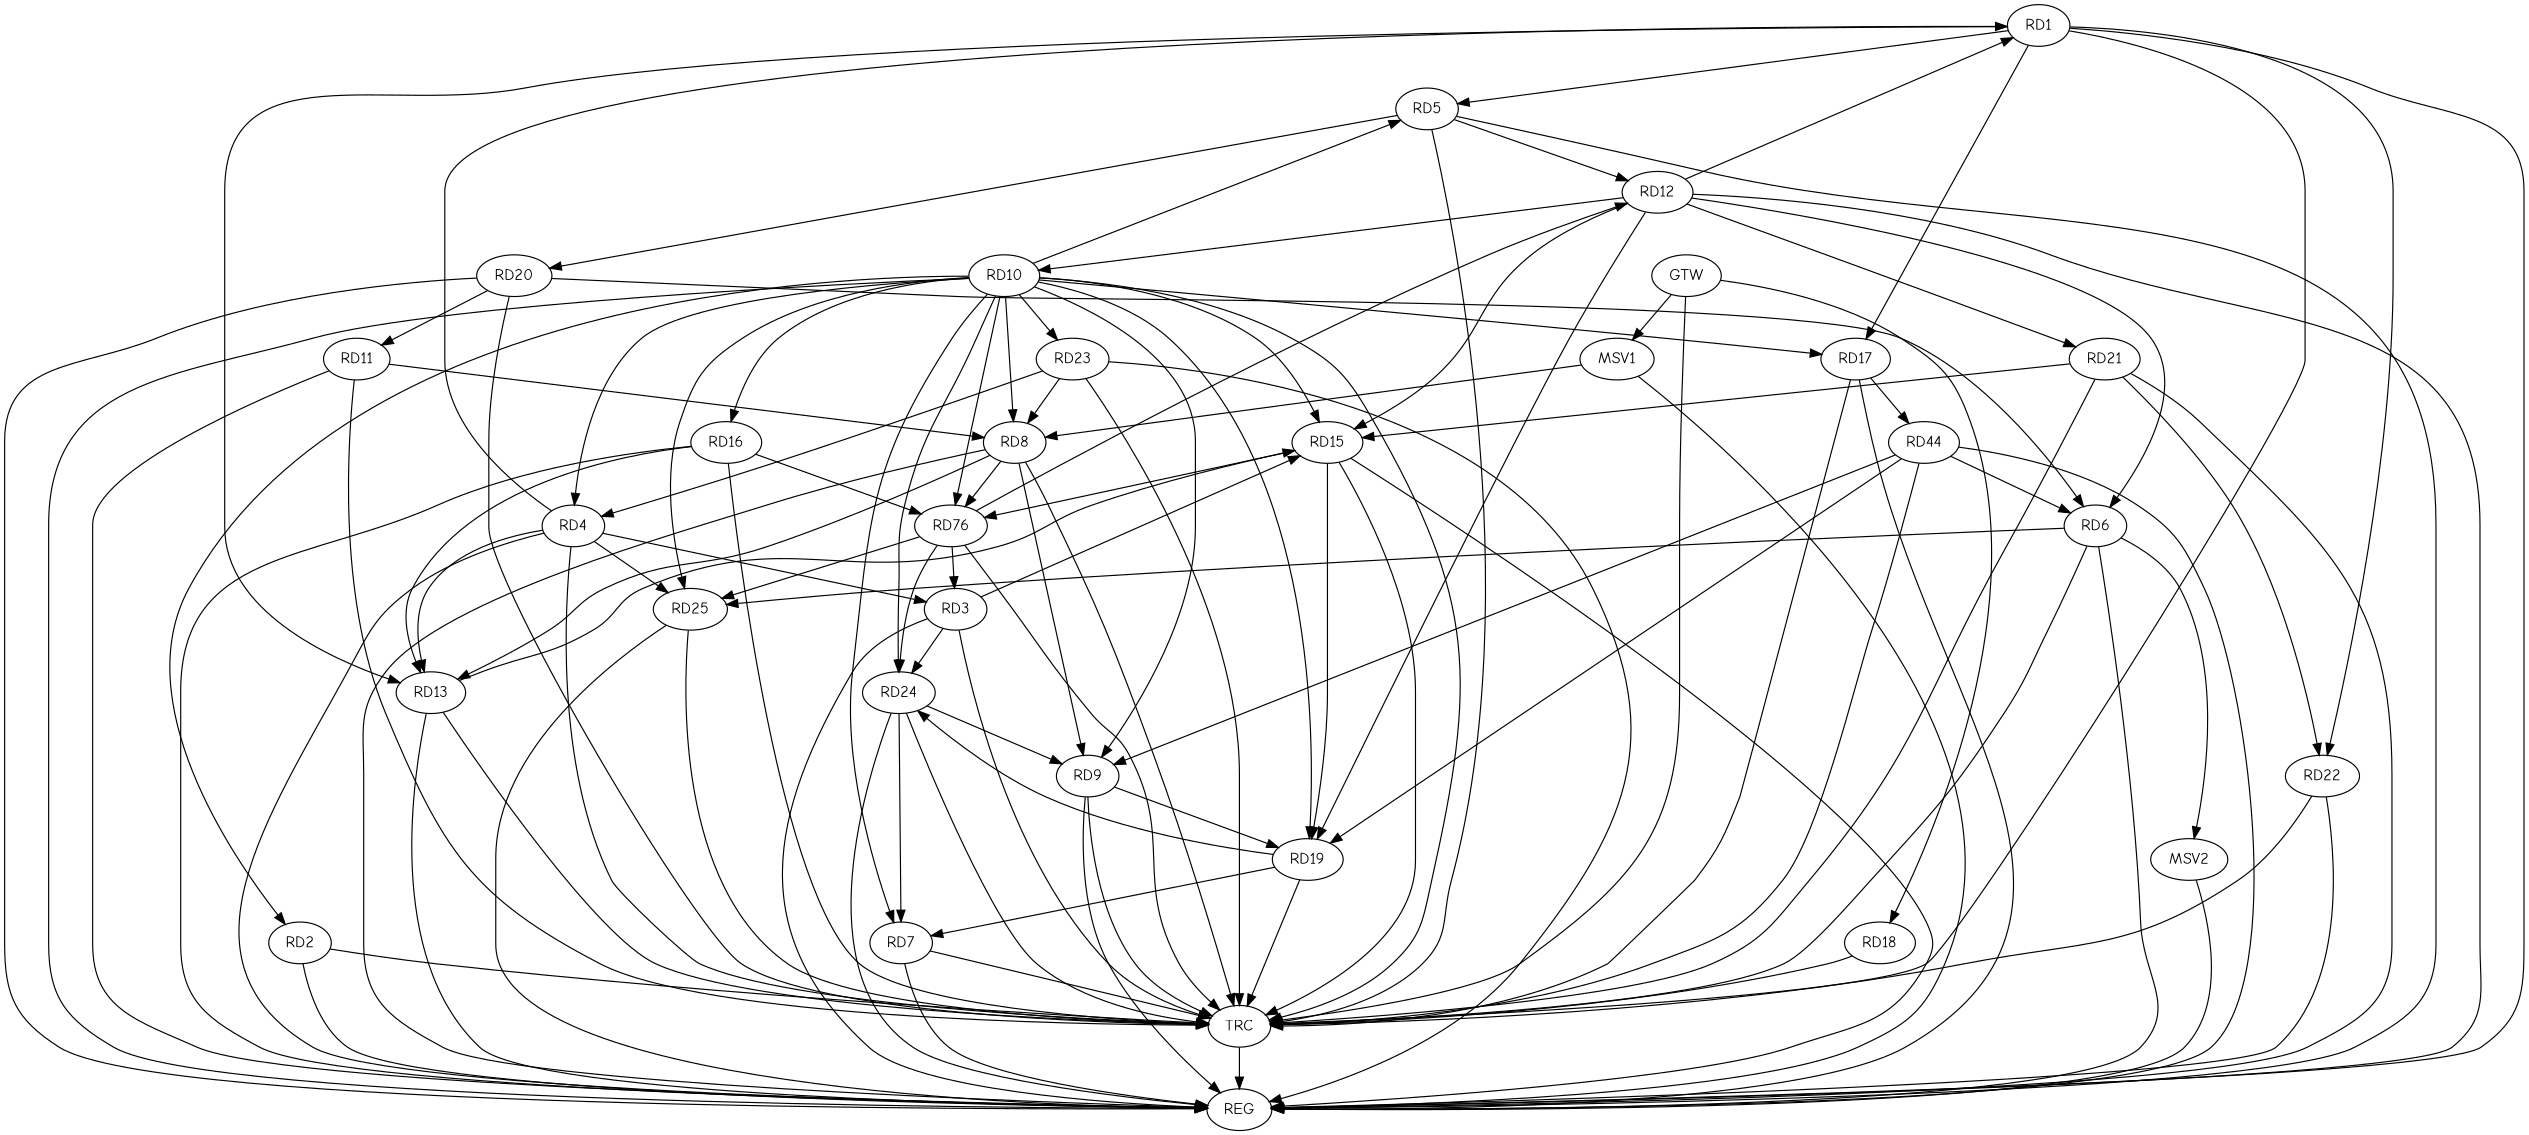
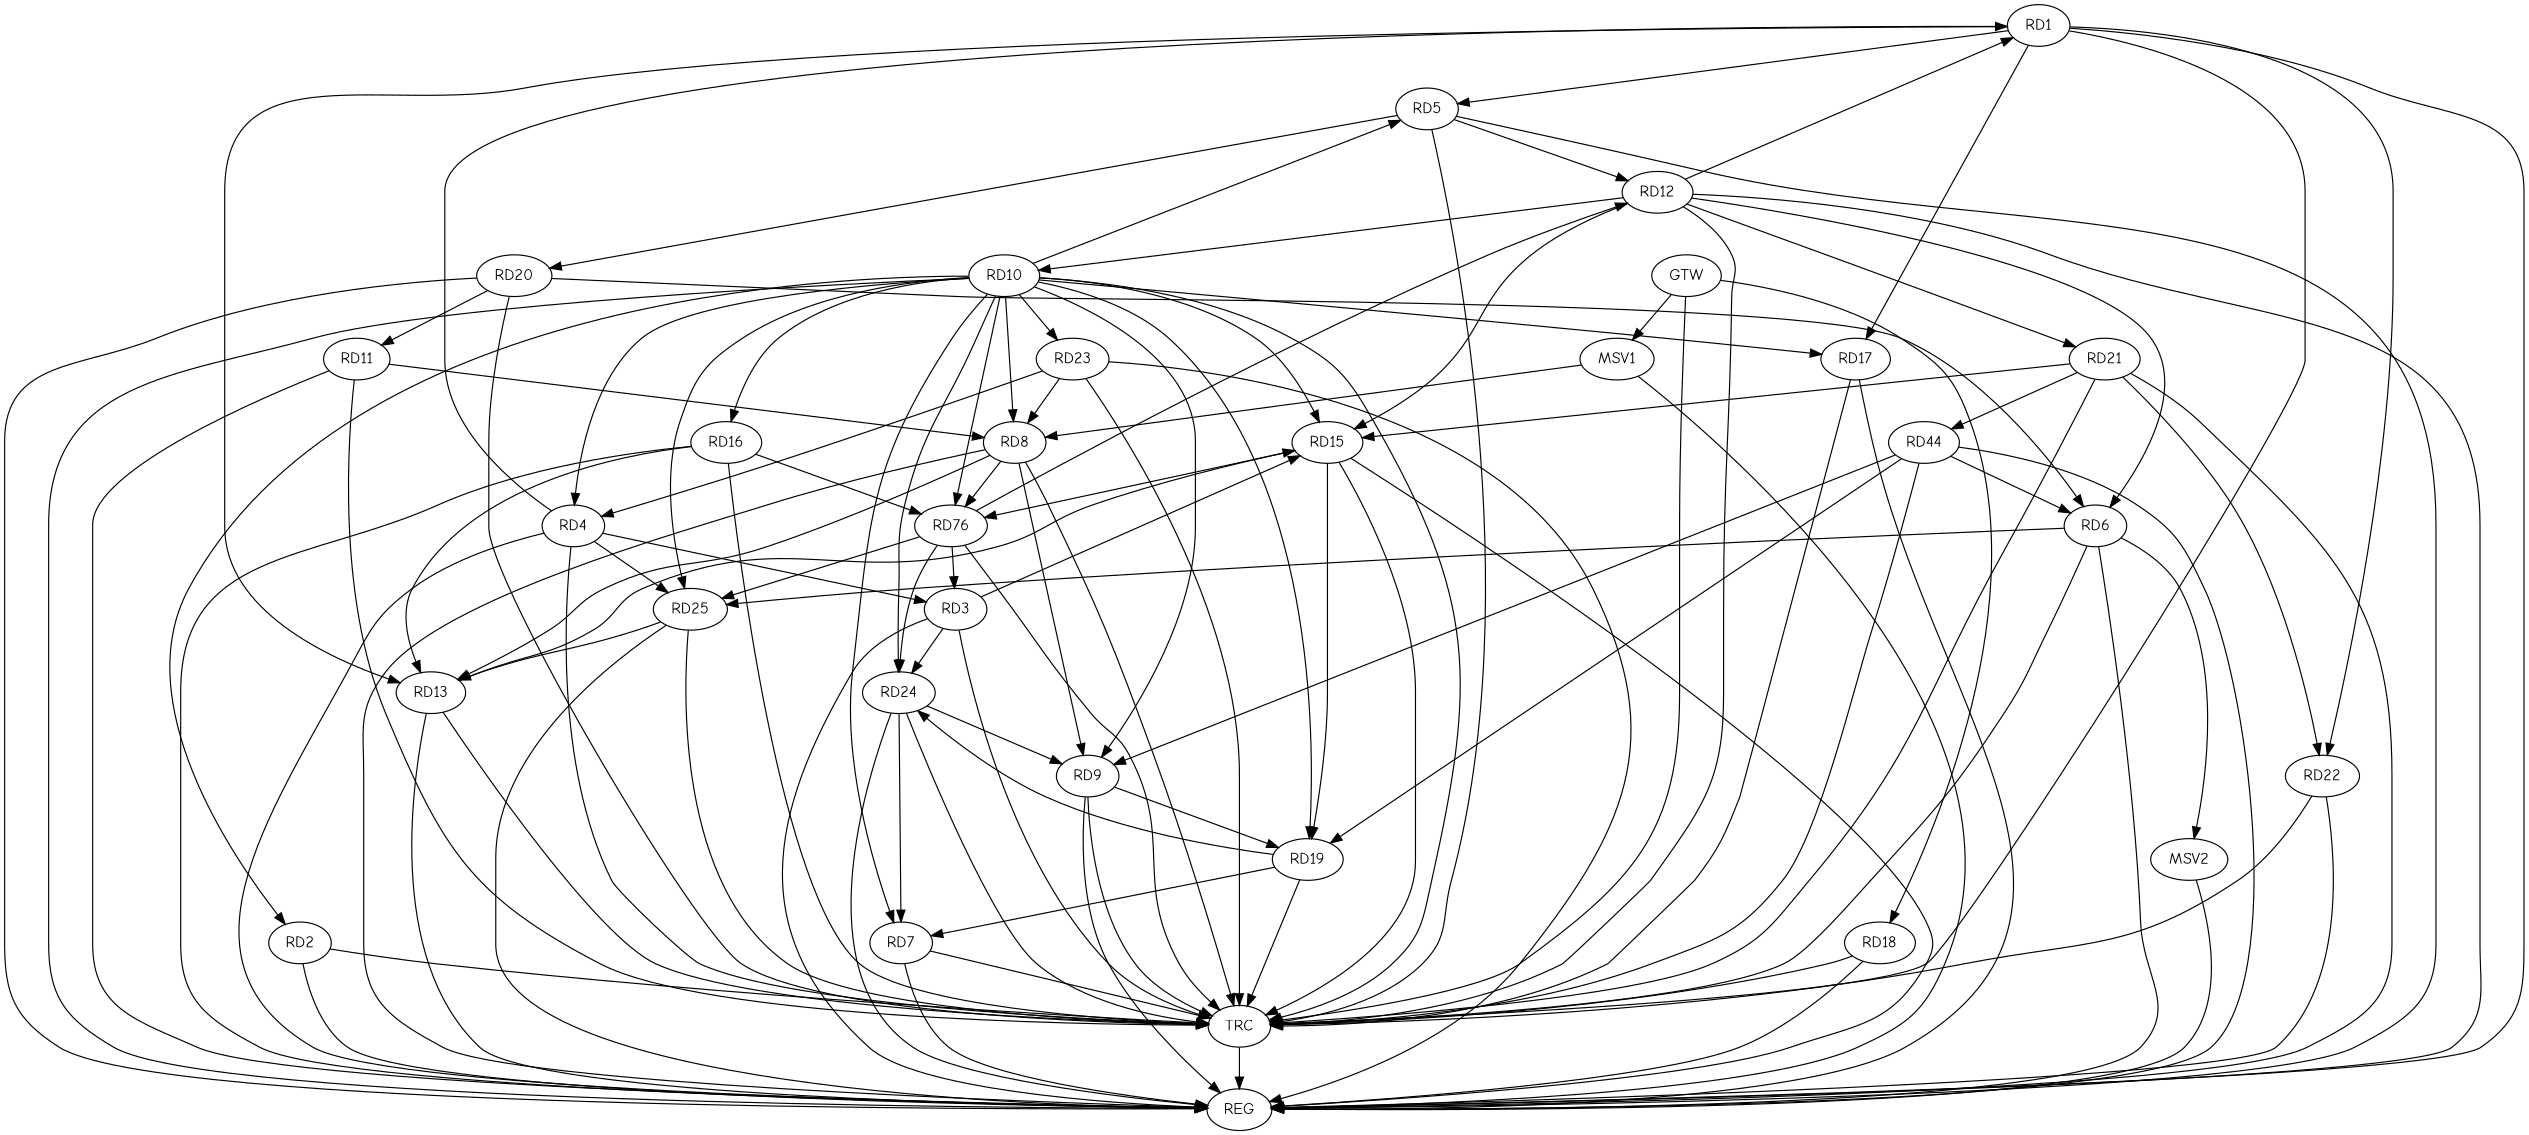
(1886, 396) -> (2020, 398)
(1493, 486) -> (1720, 747)
(430, 586) -> (580, 646)
none -> (1694, 1060)
